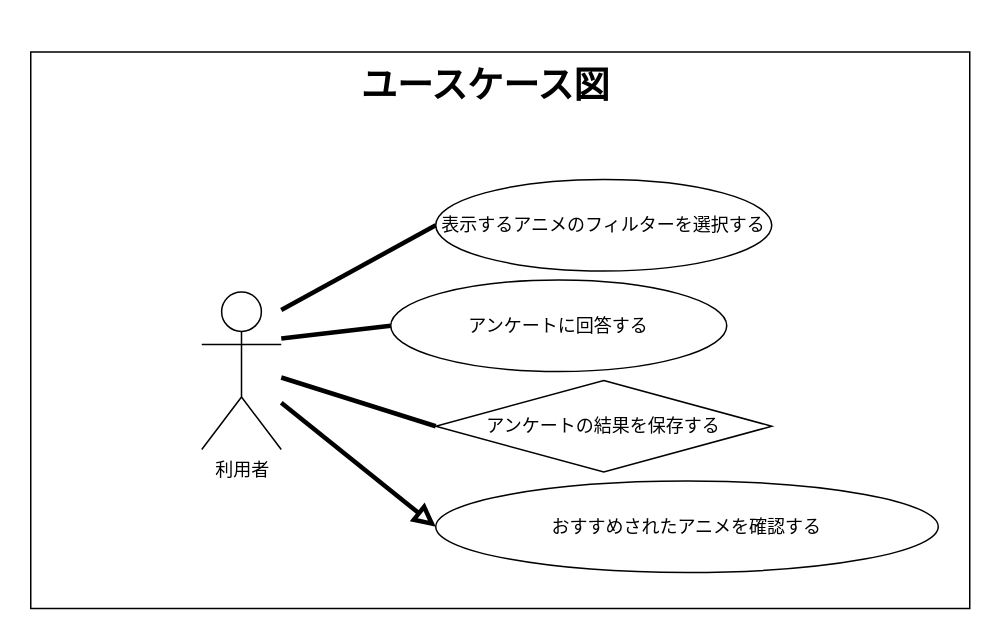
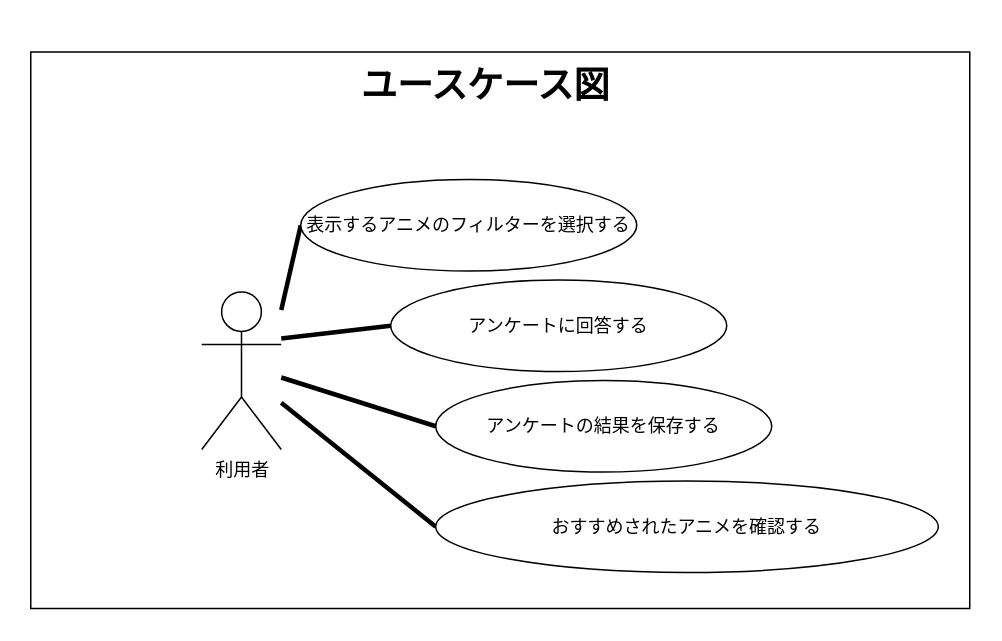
(604, 225) -> (469, 225)
(604, 426) -> (604, 426)
(417, 512) -> (426, 519)
